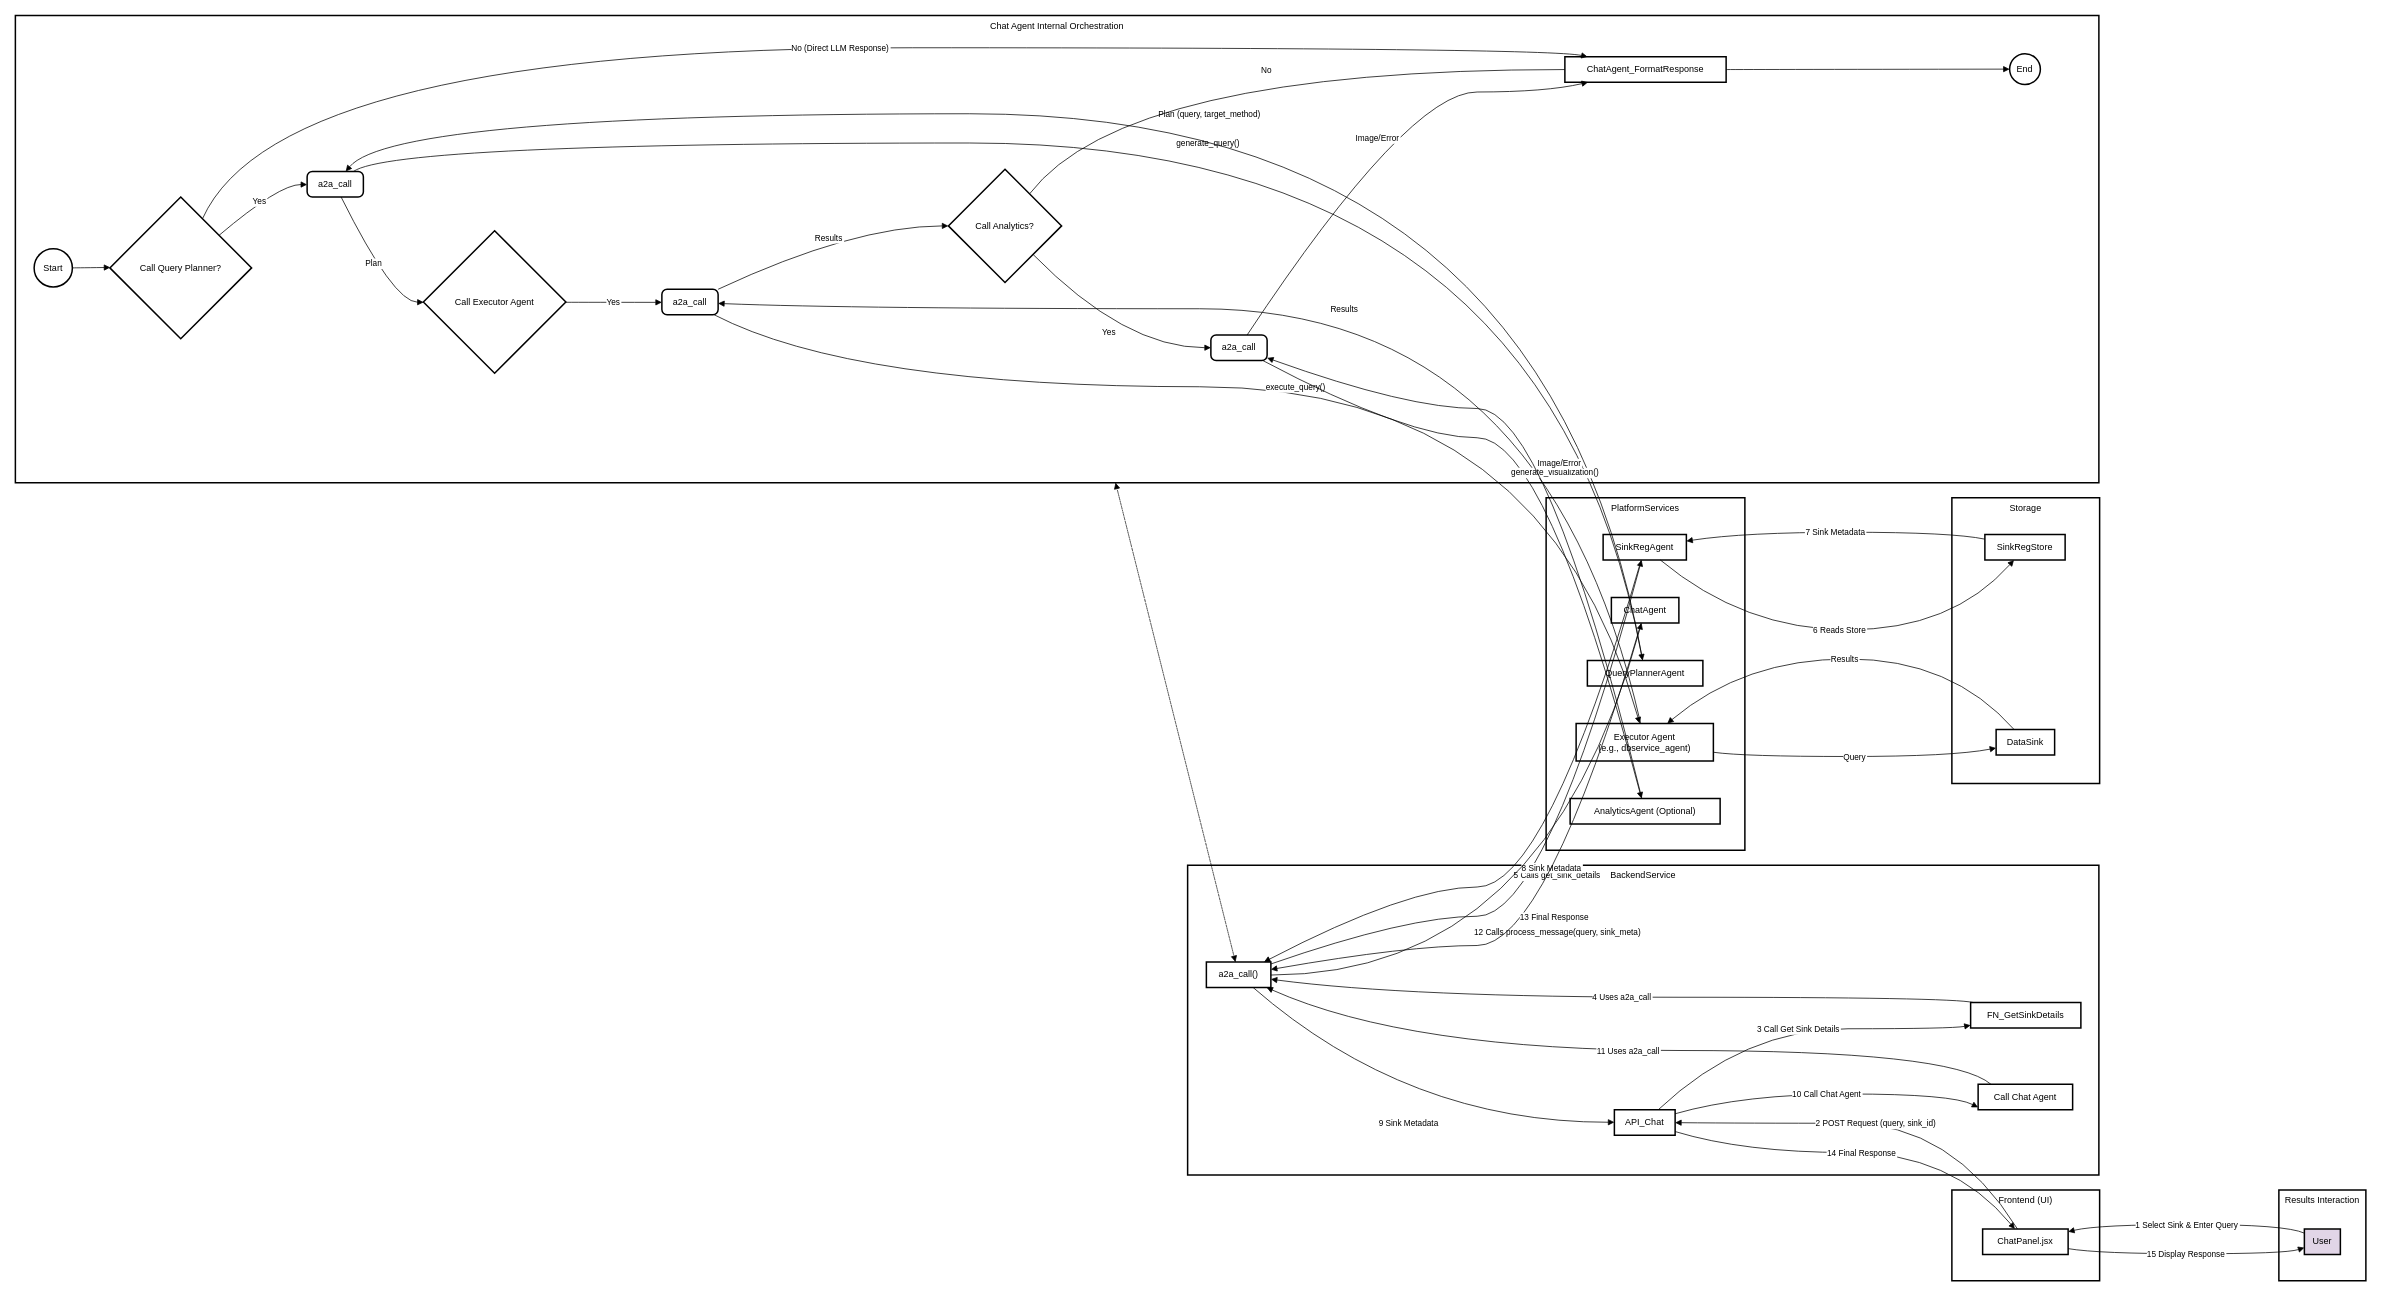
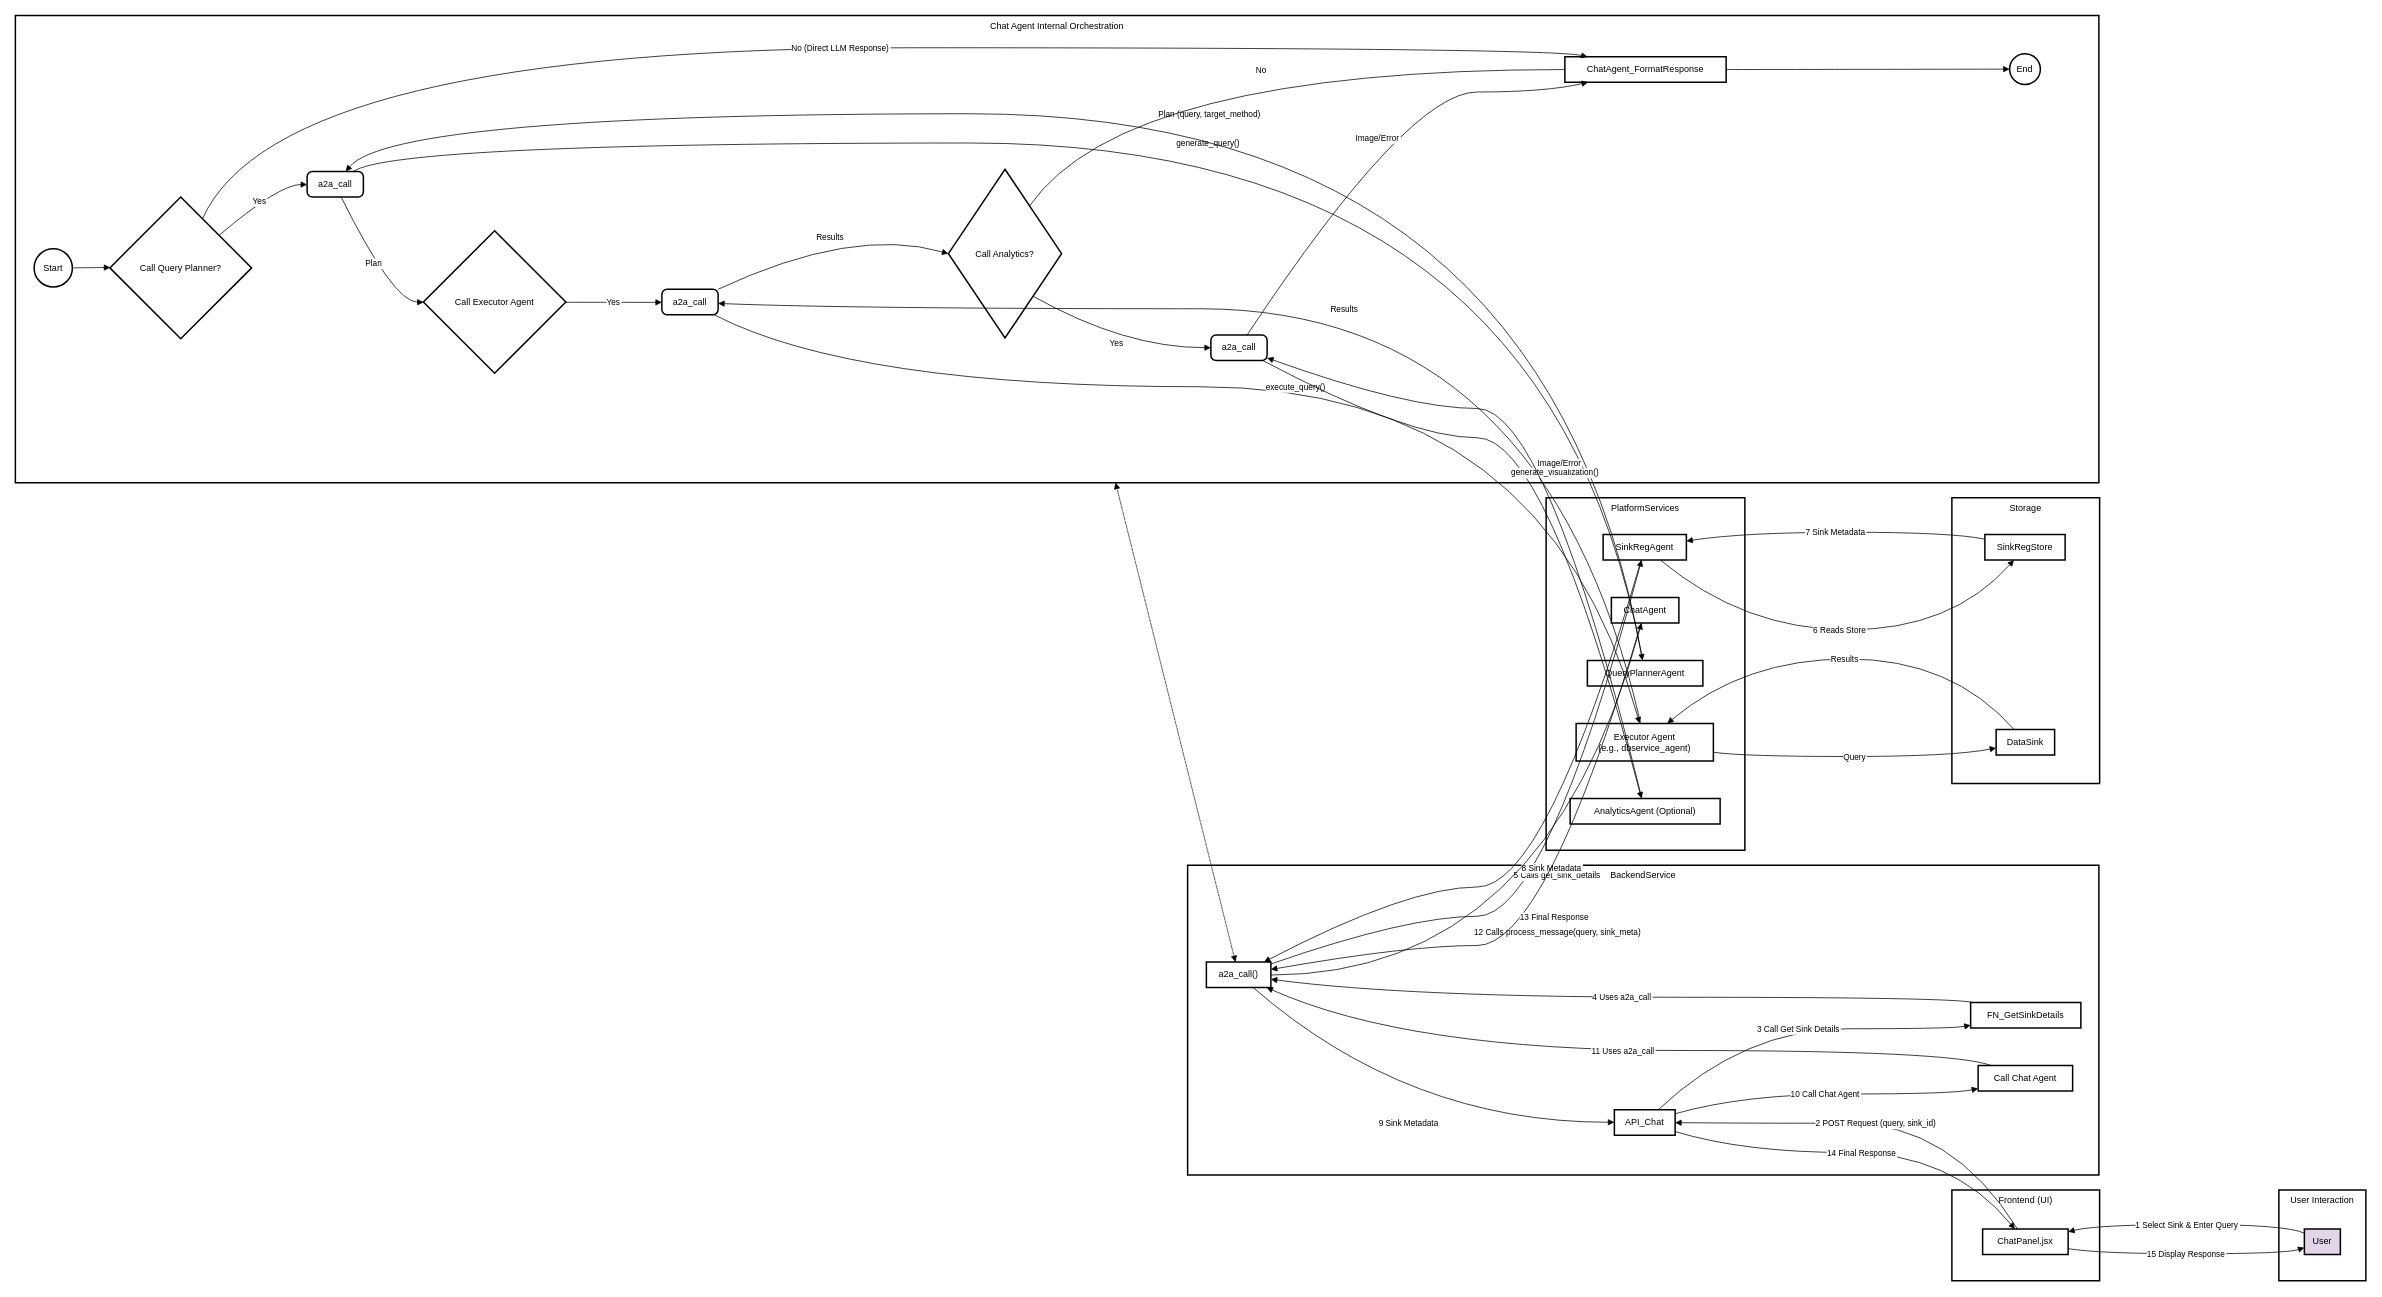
(1005, 226) -> (1005, 254)
(2025, 1097) -> (2025, 1078)
(2322, 1206) -> (2322, 1201)
